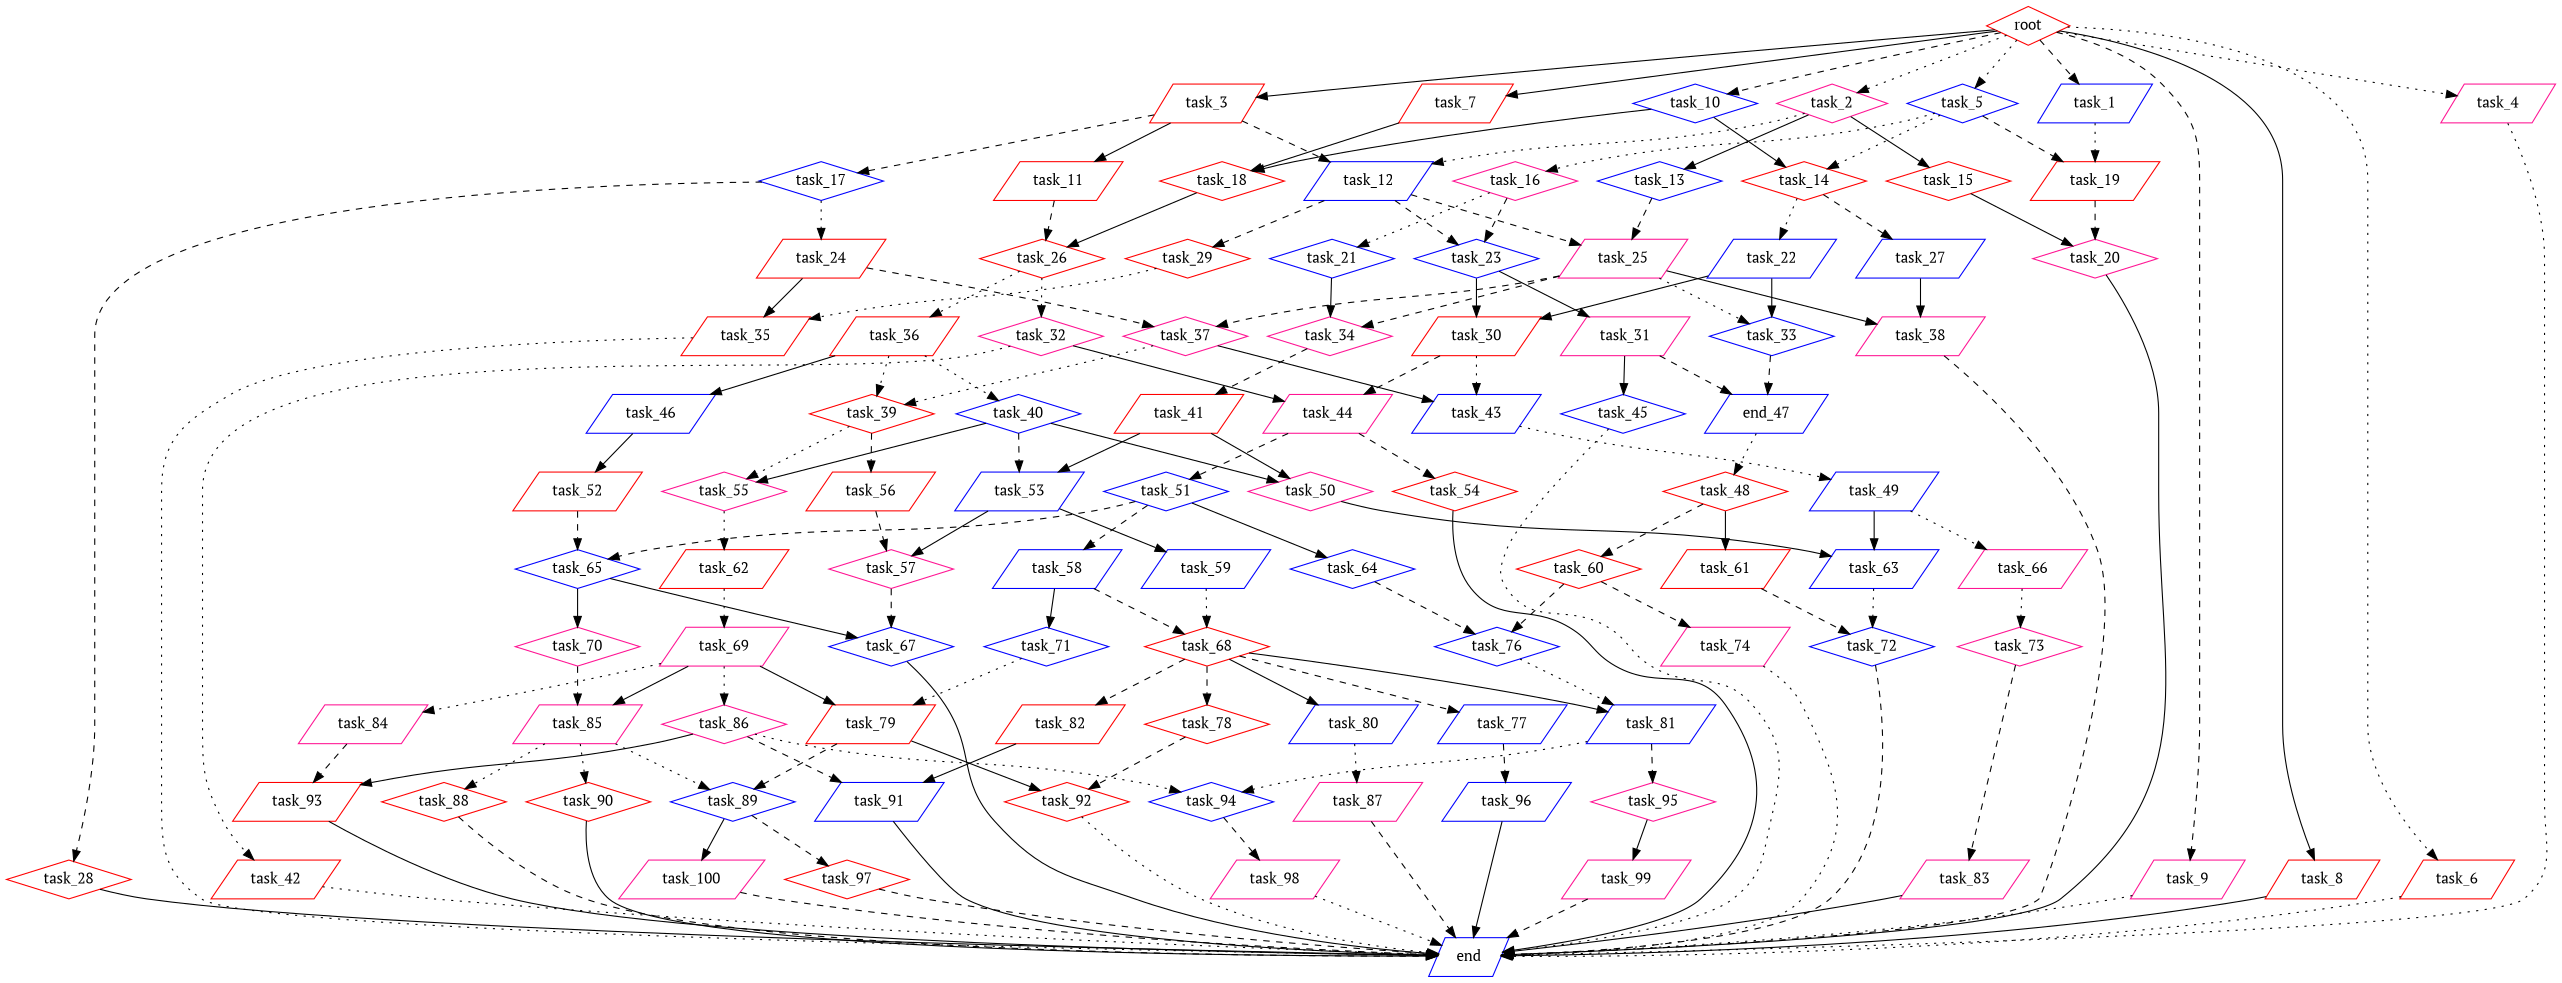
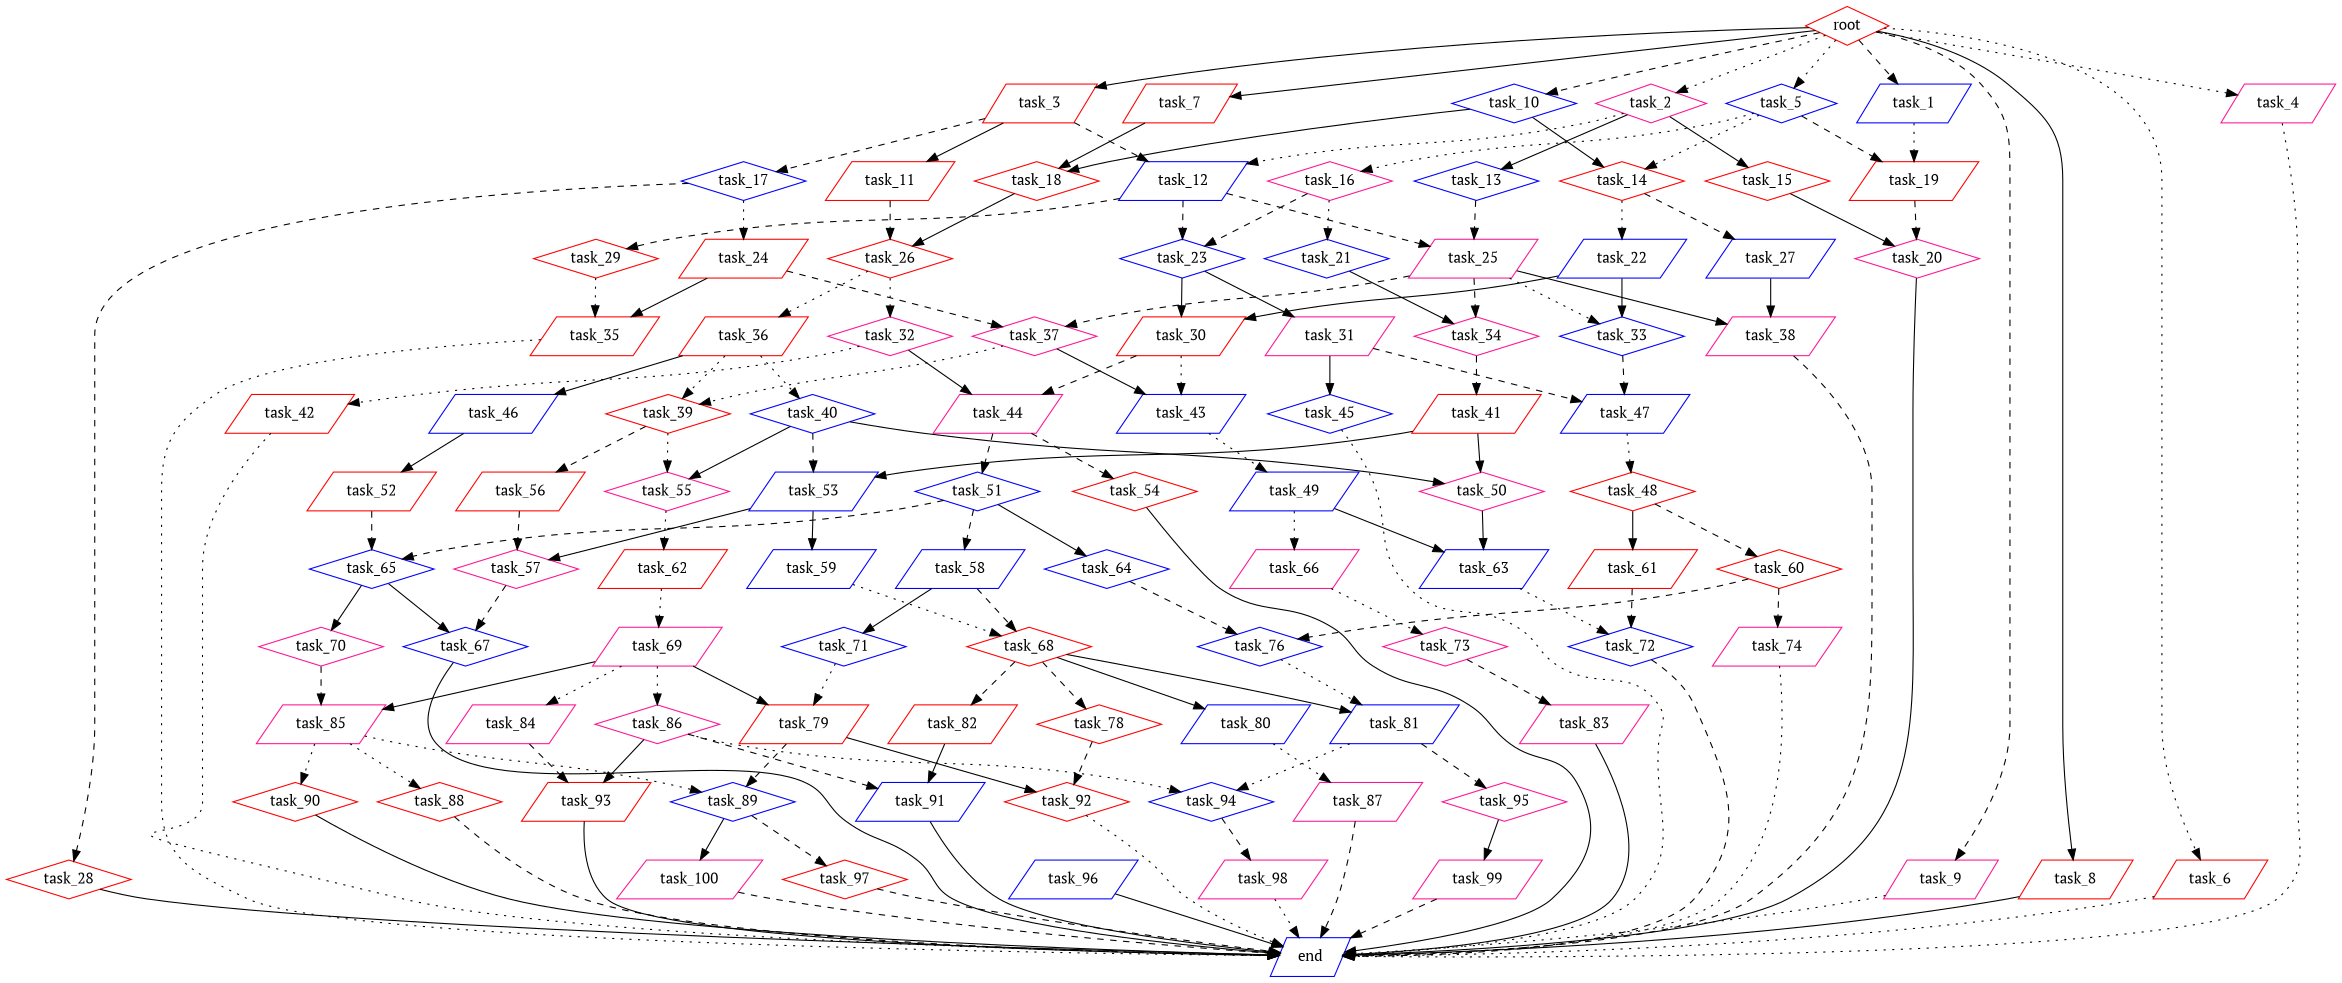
(1766, 414) -> (1625, 414)
(1502, 724) -> none
